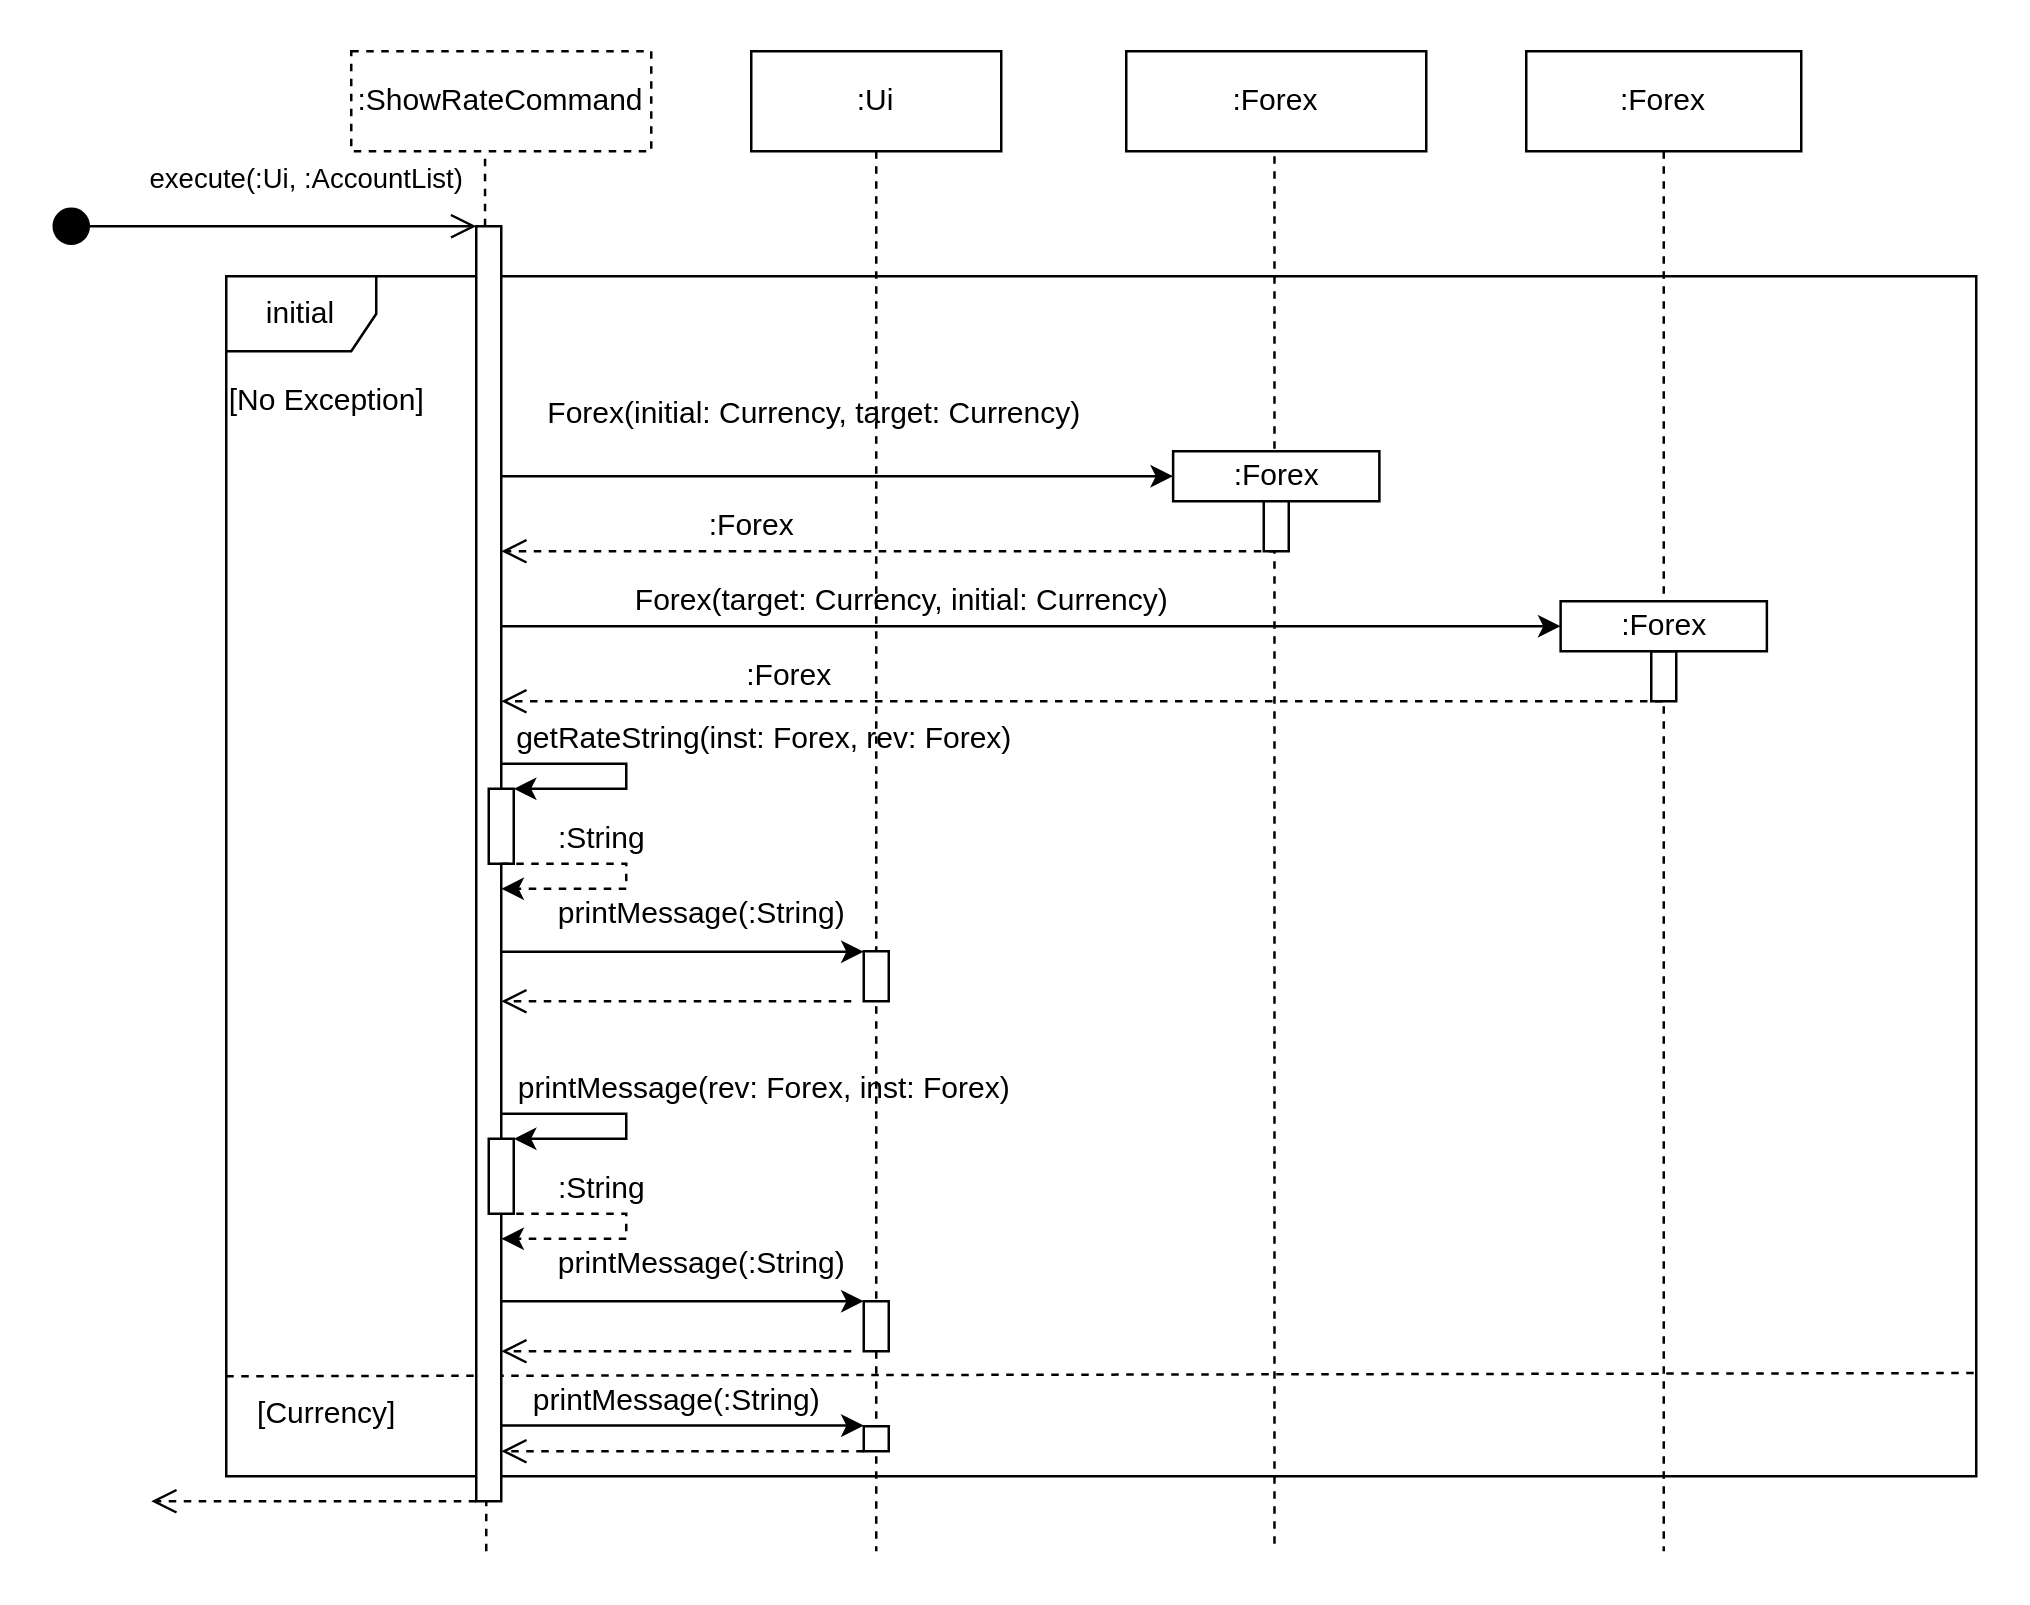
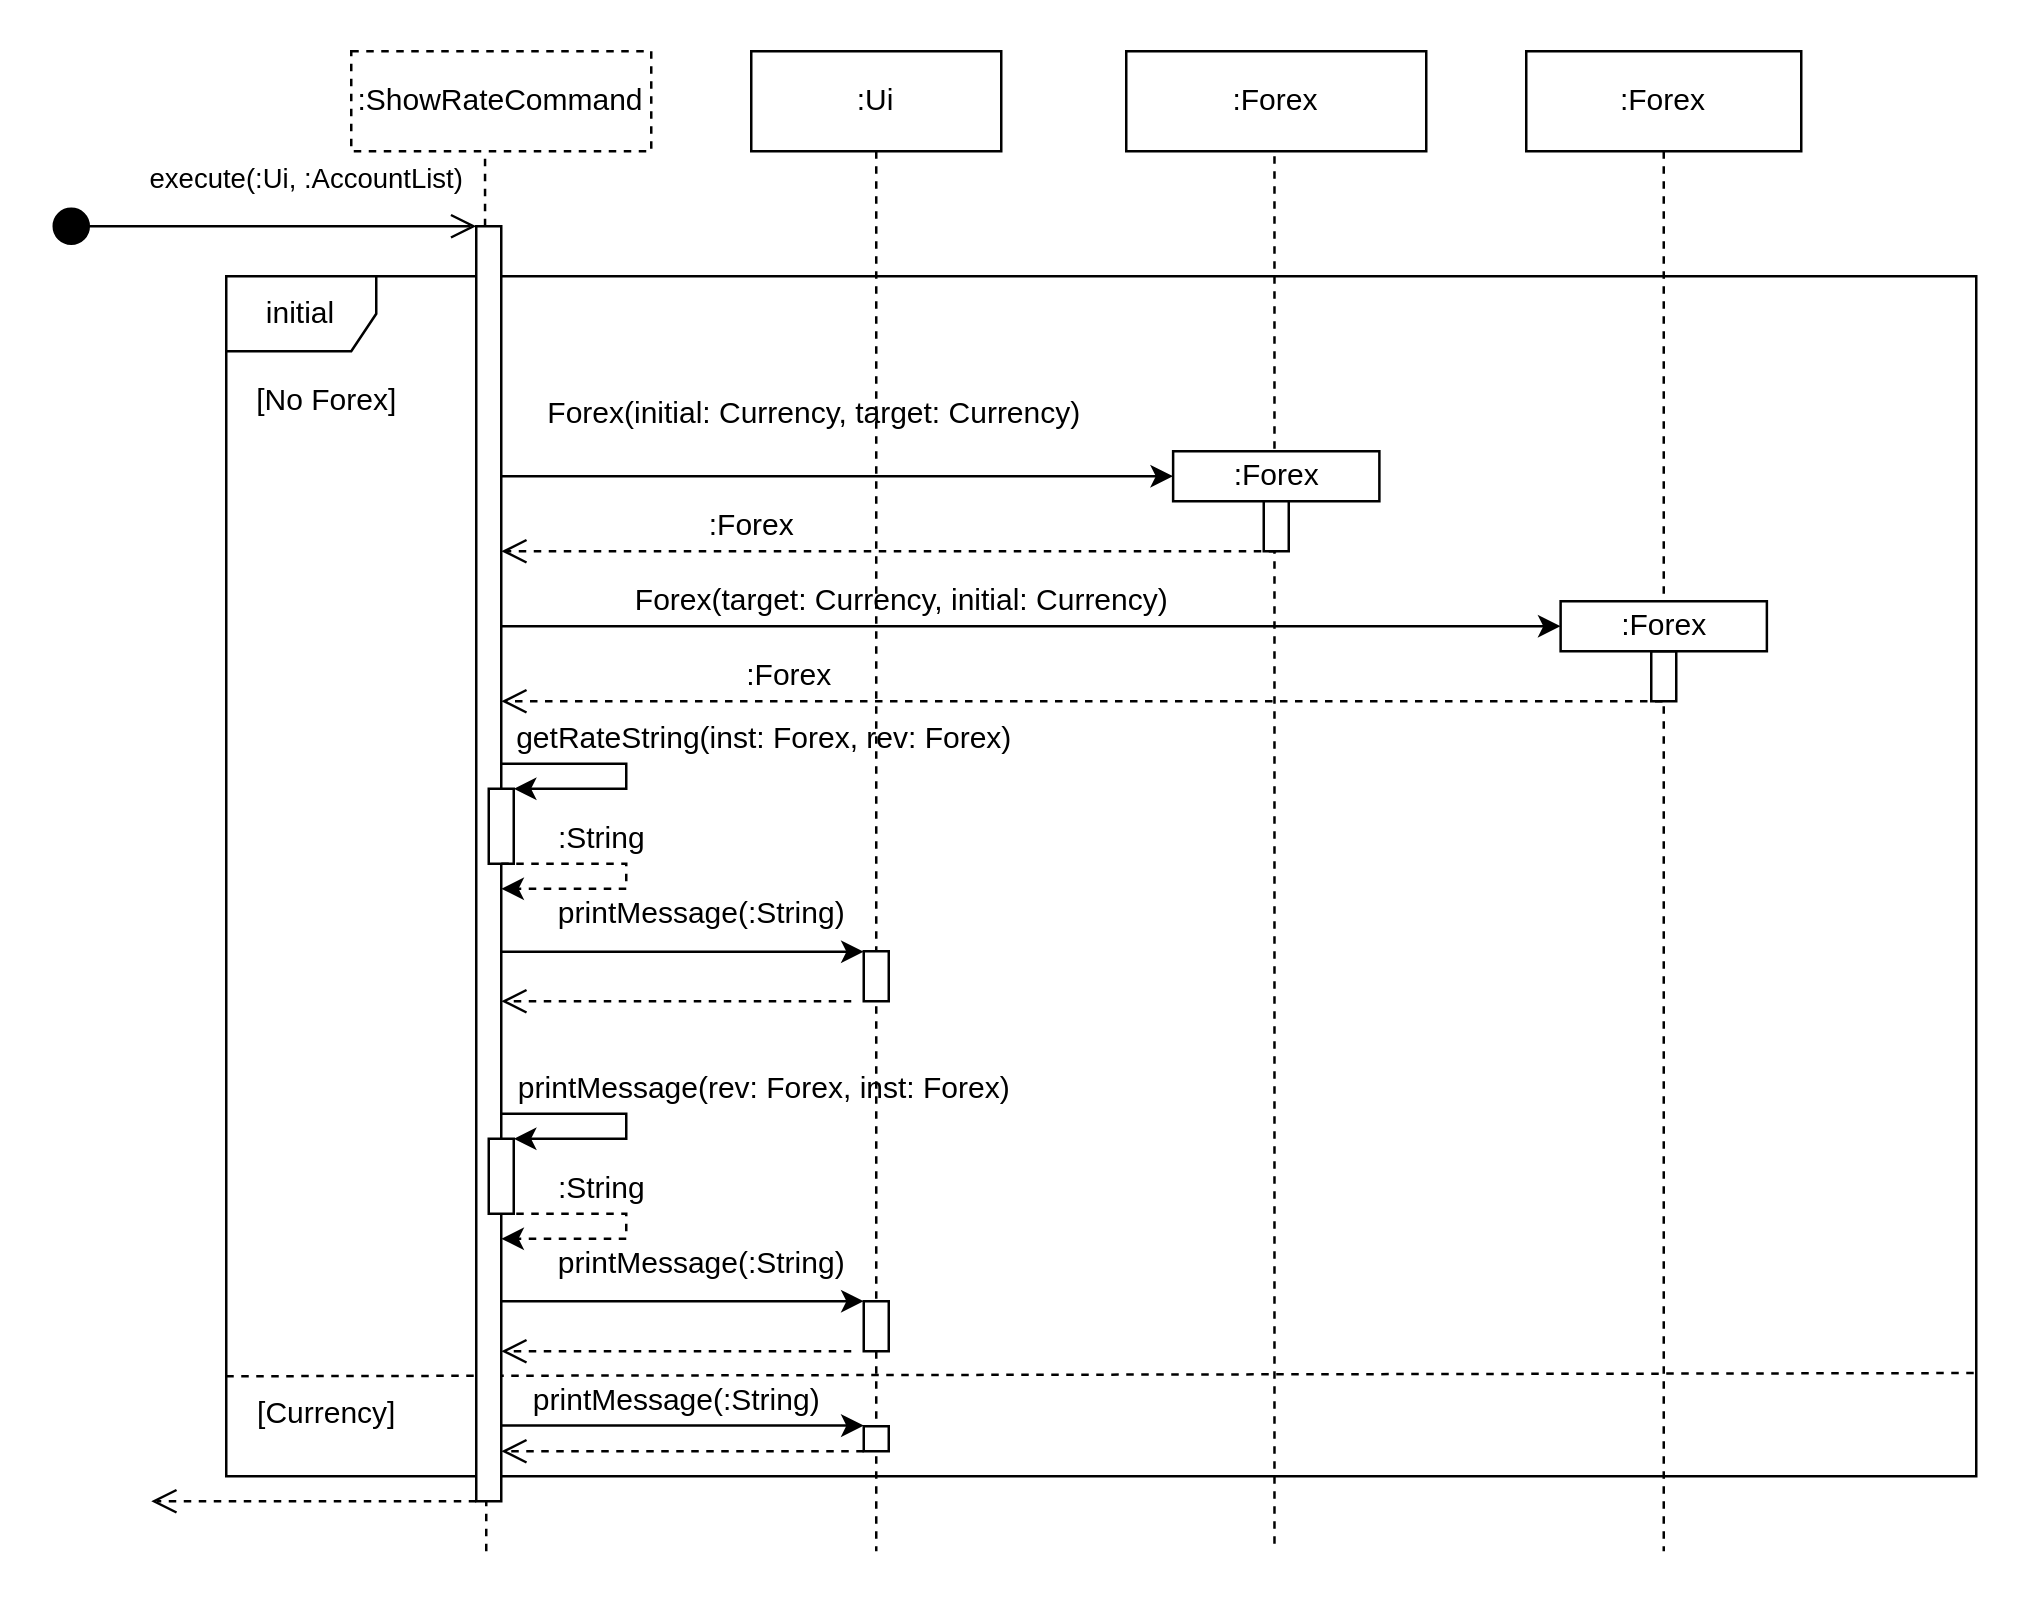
(328, 401) -> (328, 401)
